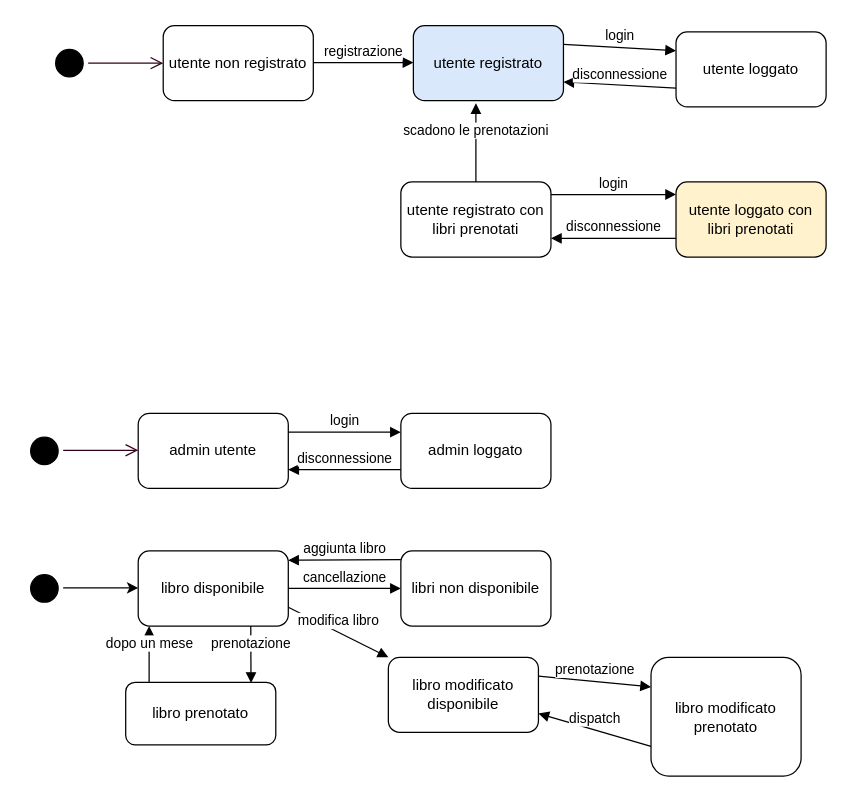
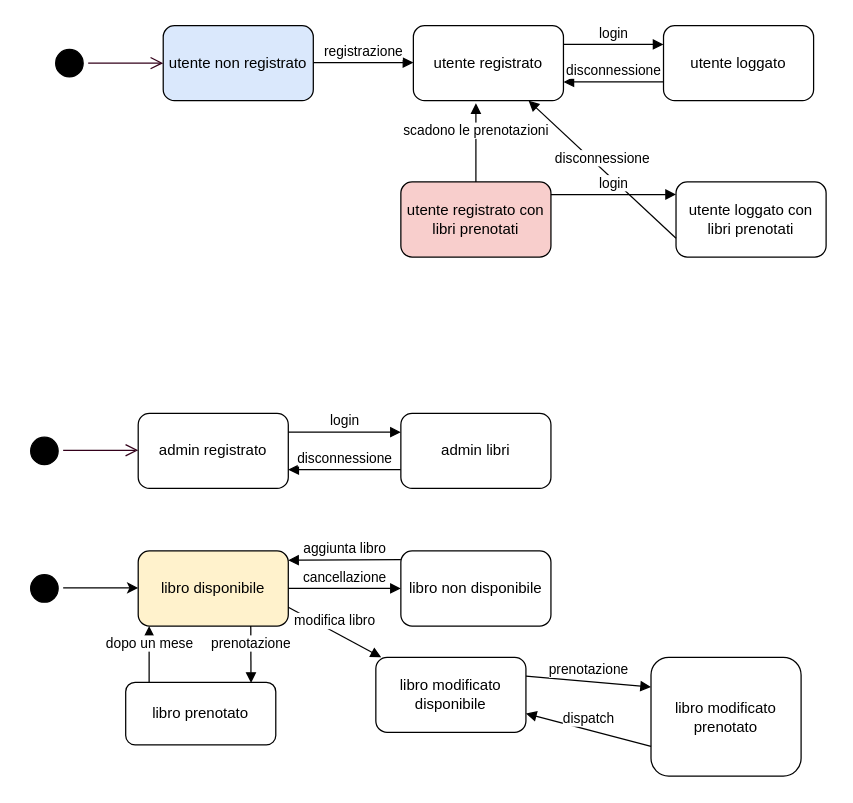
(238, 63) -> (238, 63)
(488, 63) -> (488, 63)
(751, 69) -> (738, 63)
(476, 219) -> (476, 219)
(751, 219) -> (751, 219)
(618, 238) -> (572, 142)
(213, 451) -> (213, 451)
(476, 451) -> (476, 451)
(213, 588) -> (213, 588)
(476, 588) -> (476, 588)
(463, 694) -> (451, 694)
